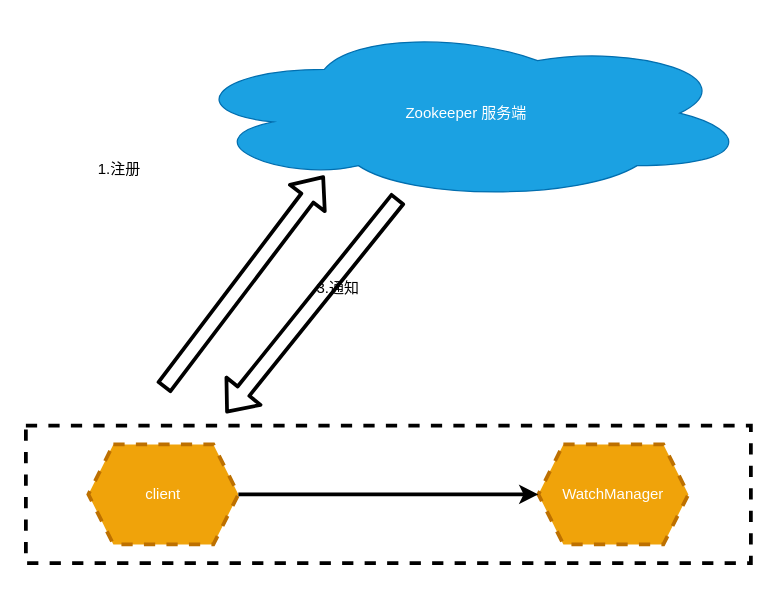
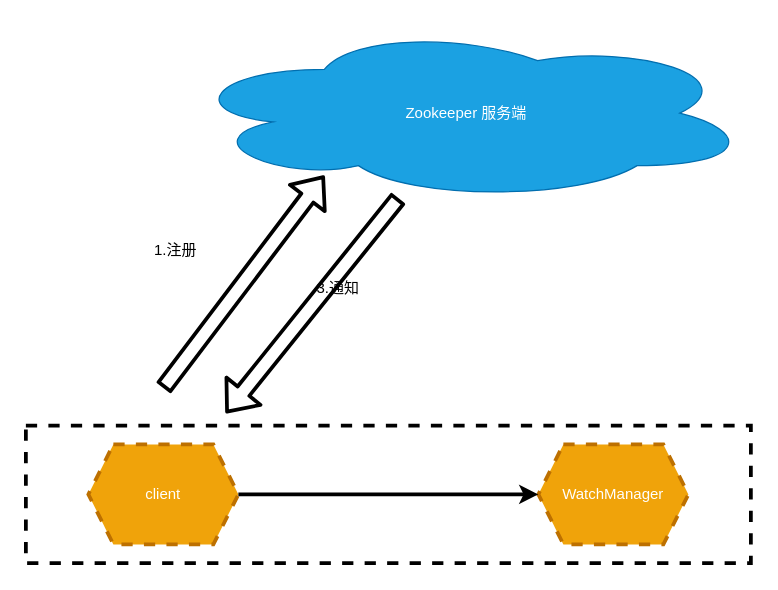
(119, 169) -> (176, 251)
